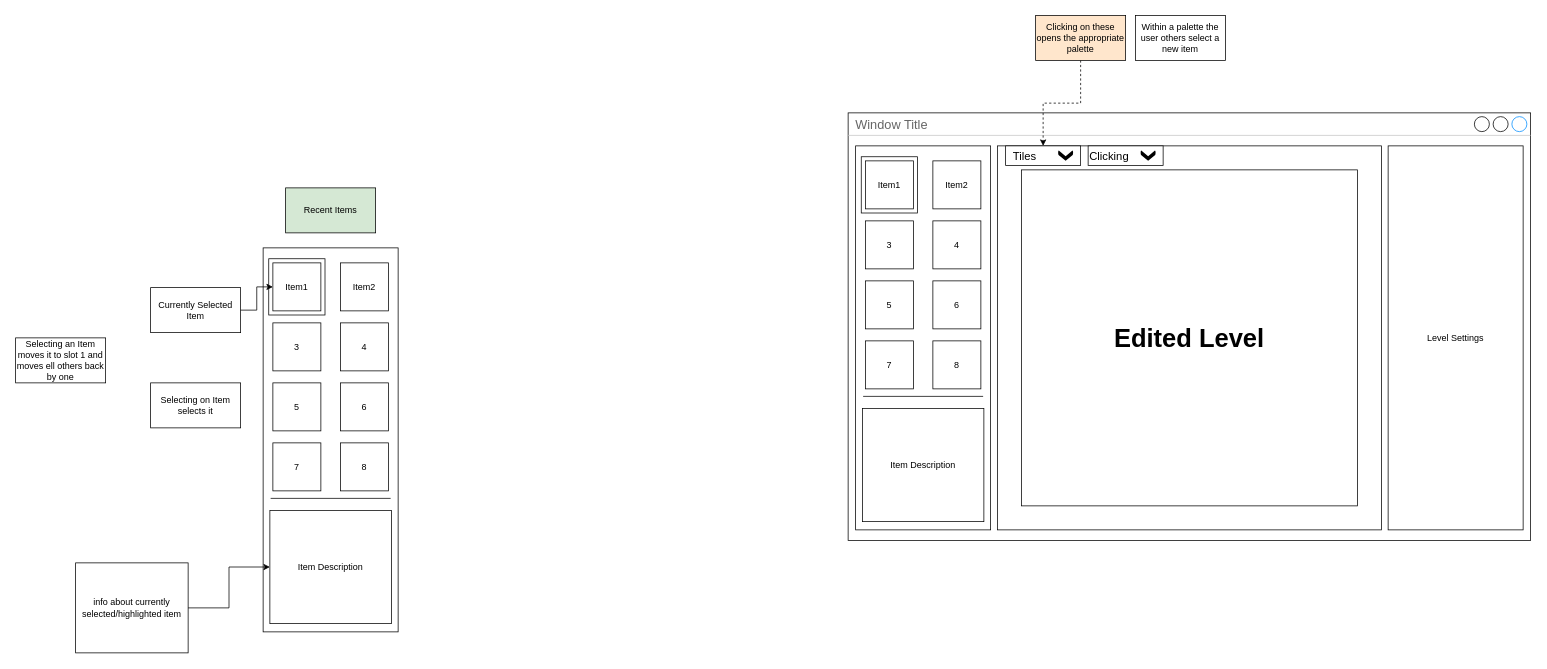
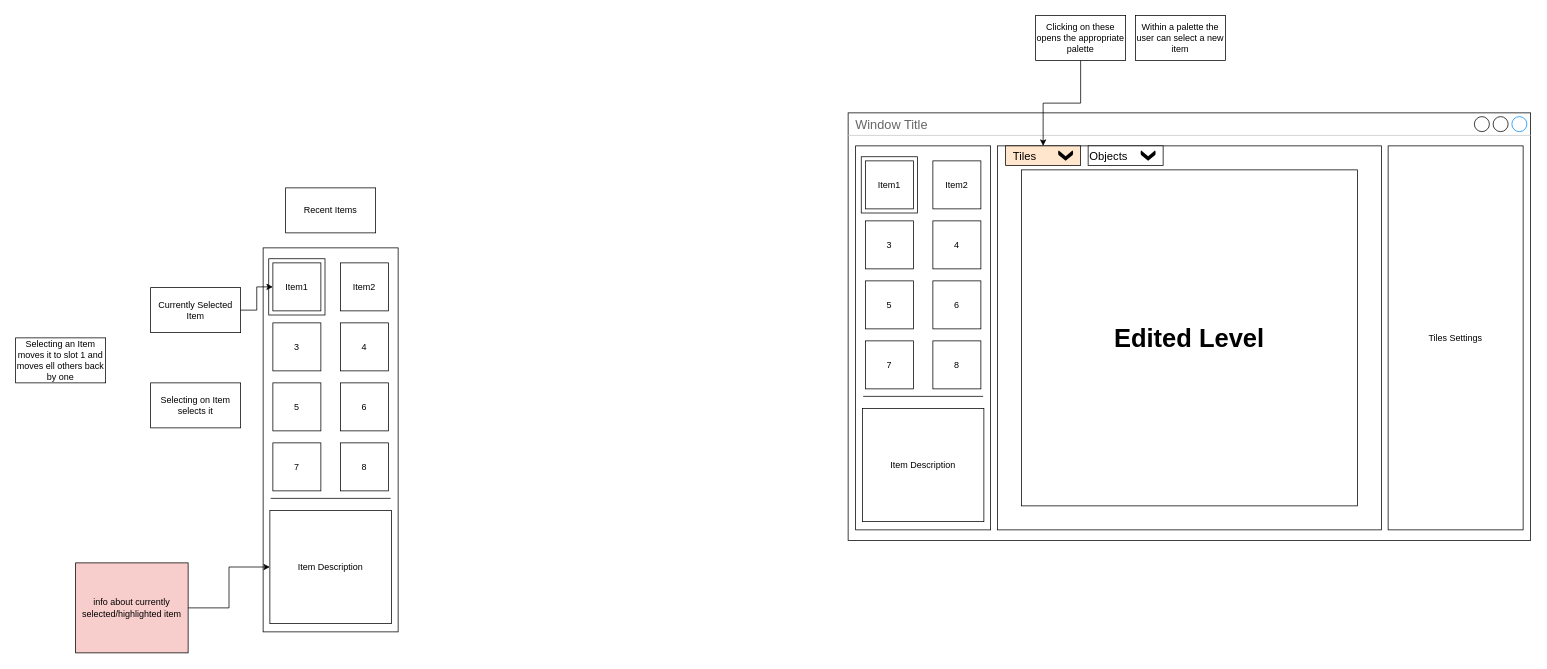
(1080, 38) -> (1080, 38)
(1180, 38) -> (1180, 38)
(1064, 103) -> (1064, 103)
(1043, 156) -> (1043, 156)
(1106, 156) -> (1107, 156)
(330, 210) -> (330, 210)
(1455, 338) -> (1455, 338)
(132, 608) -> (132, 608)
